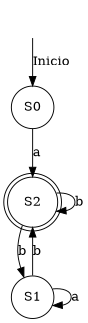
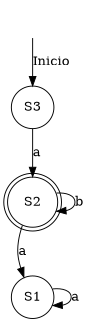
(33, 107) -> (33, 107)
(23, 252) -> (23, 252)
(33, 256) -> none
